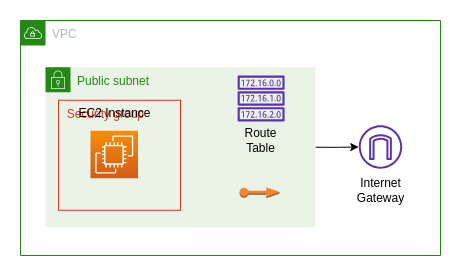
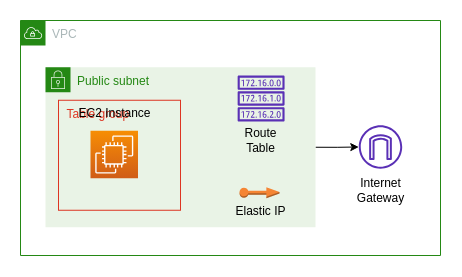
(104, 114) -> (94, 114)
none -> (261, 211)
